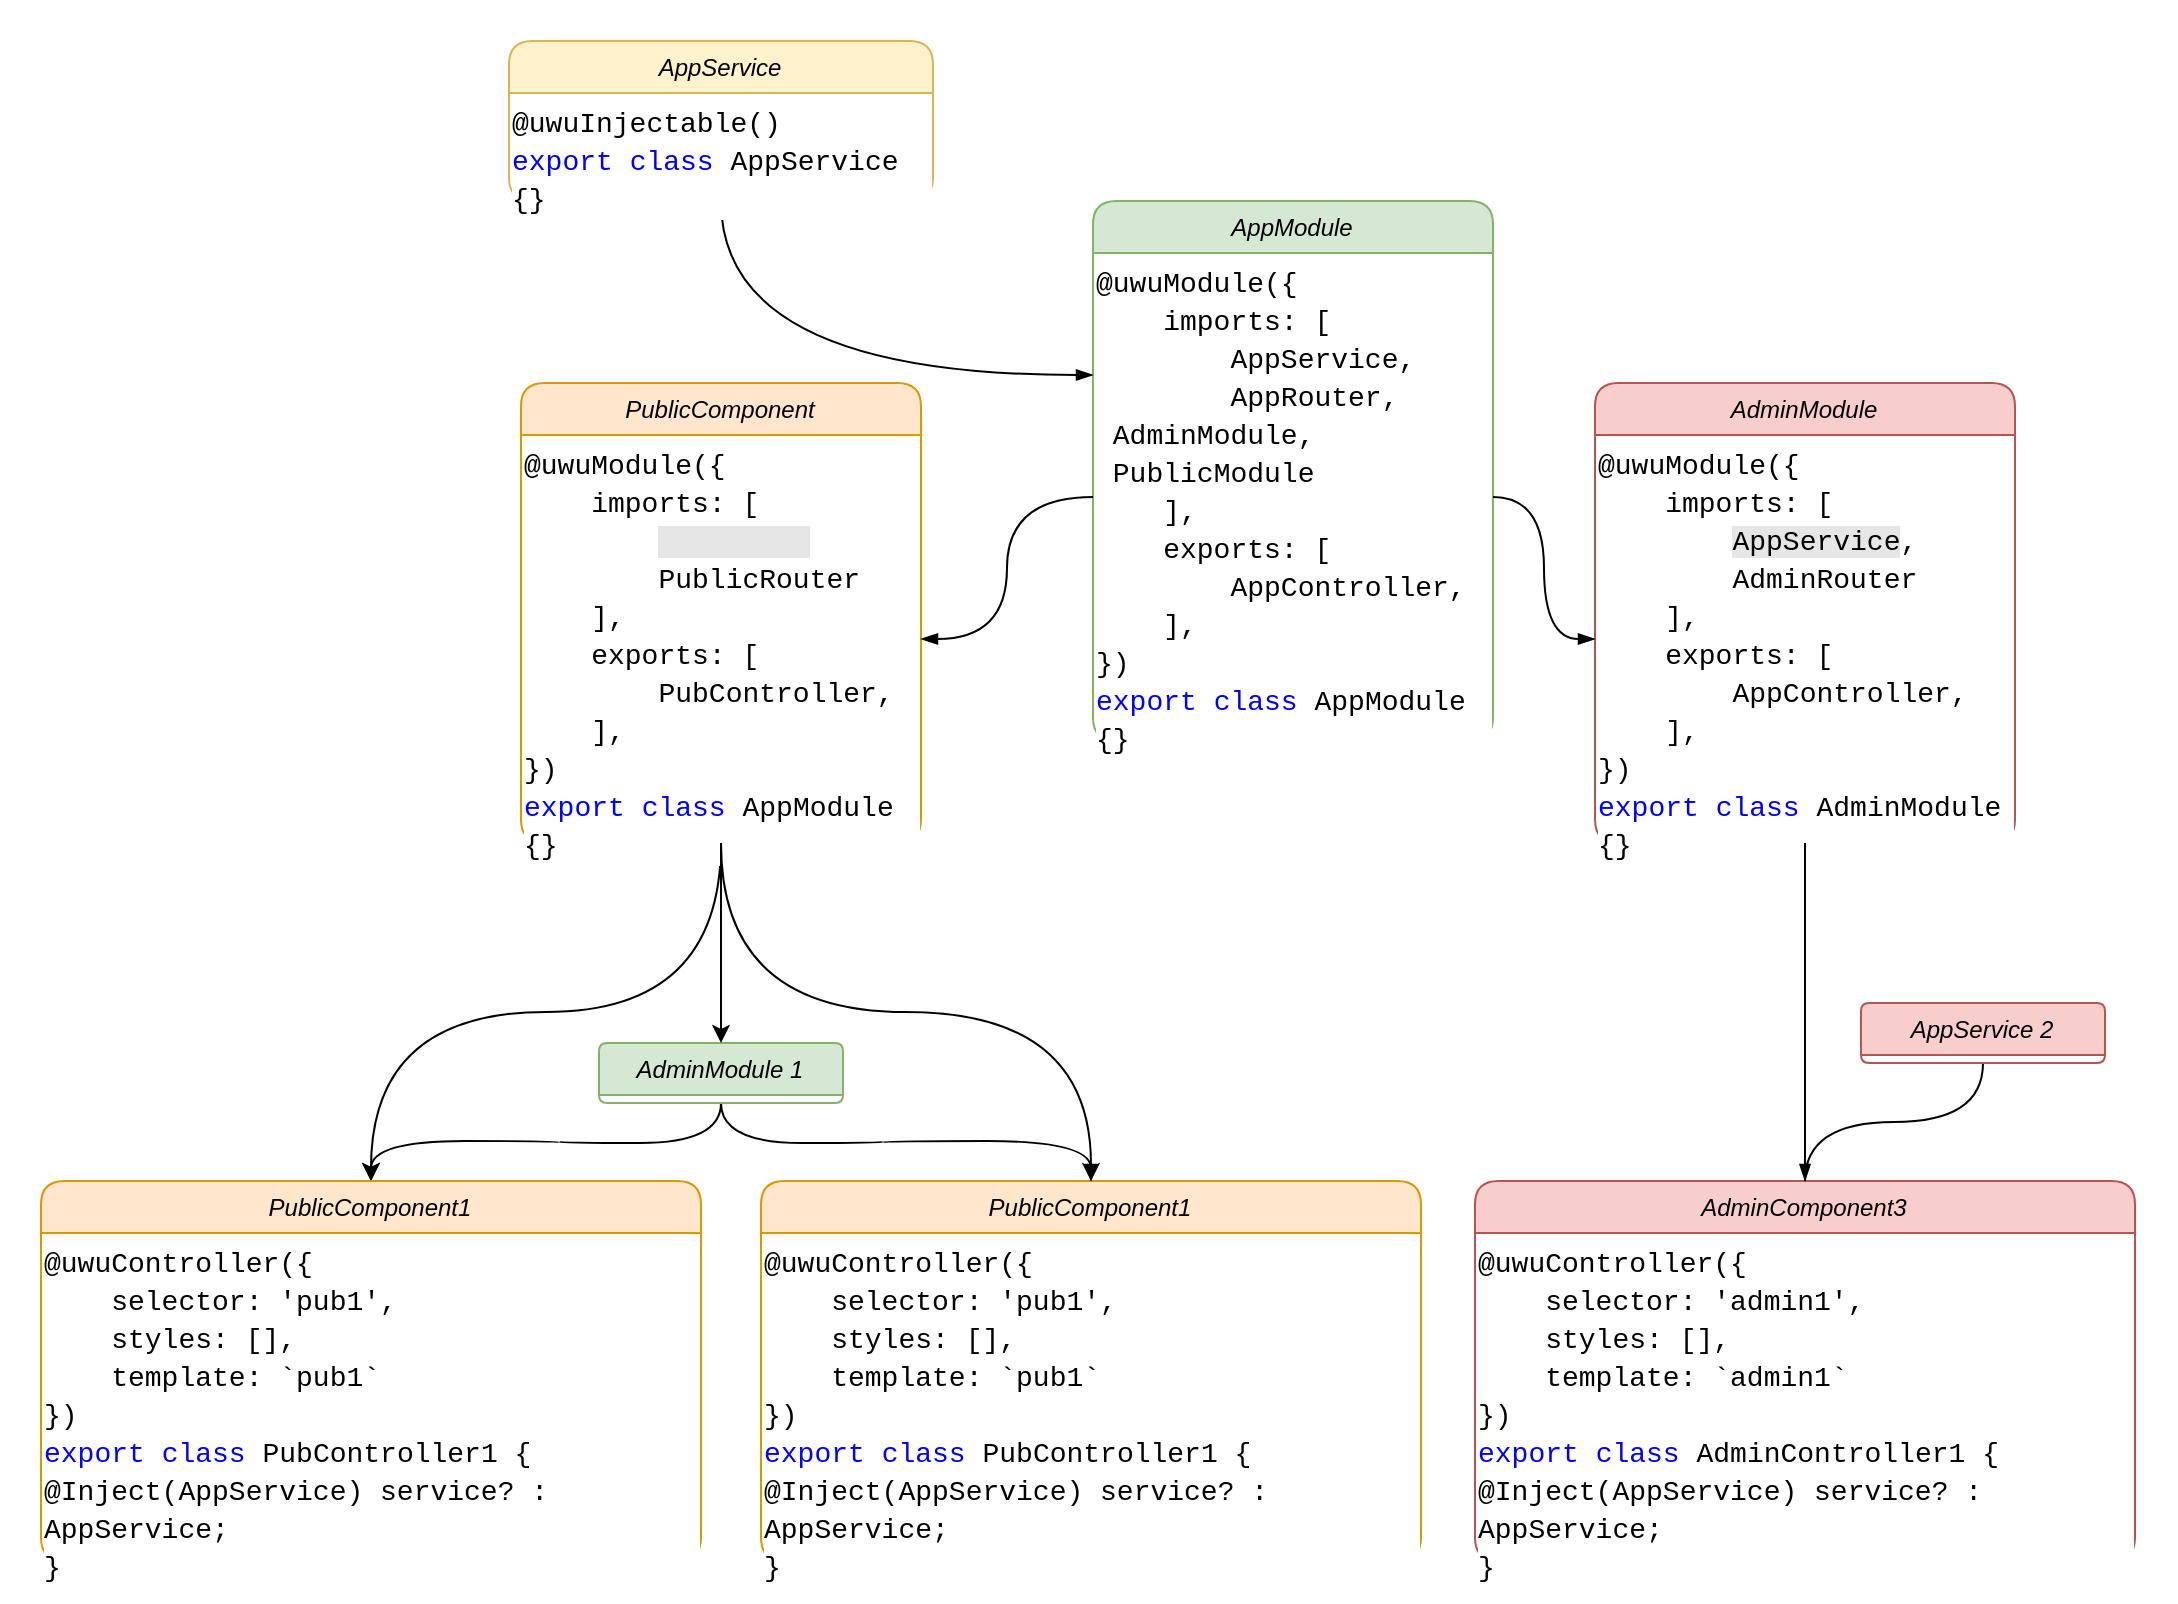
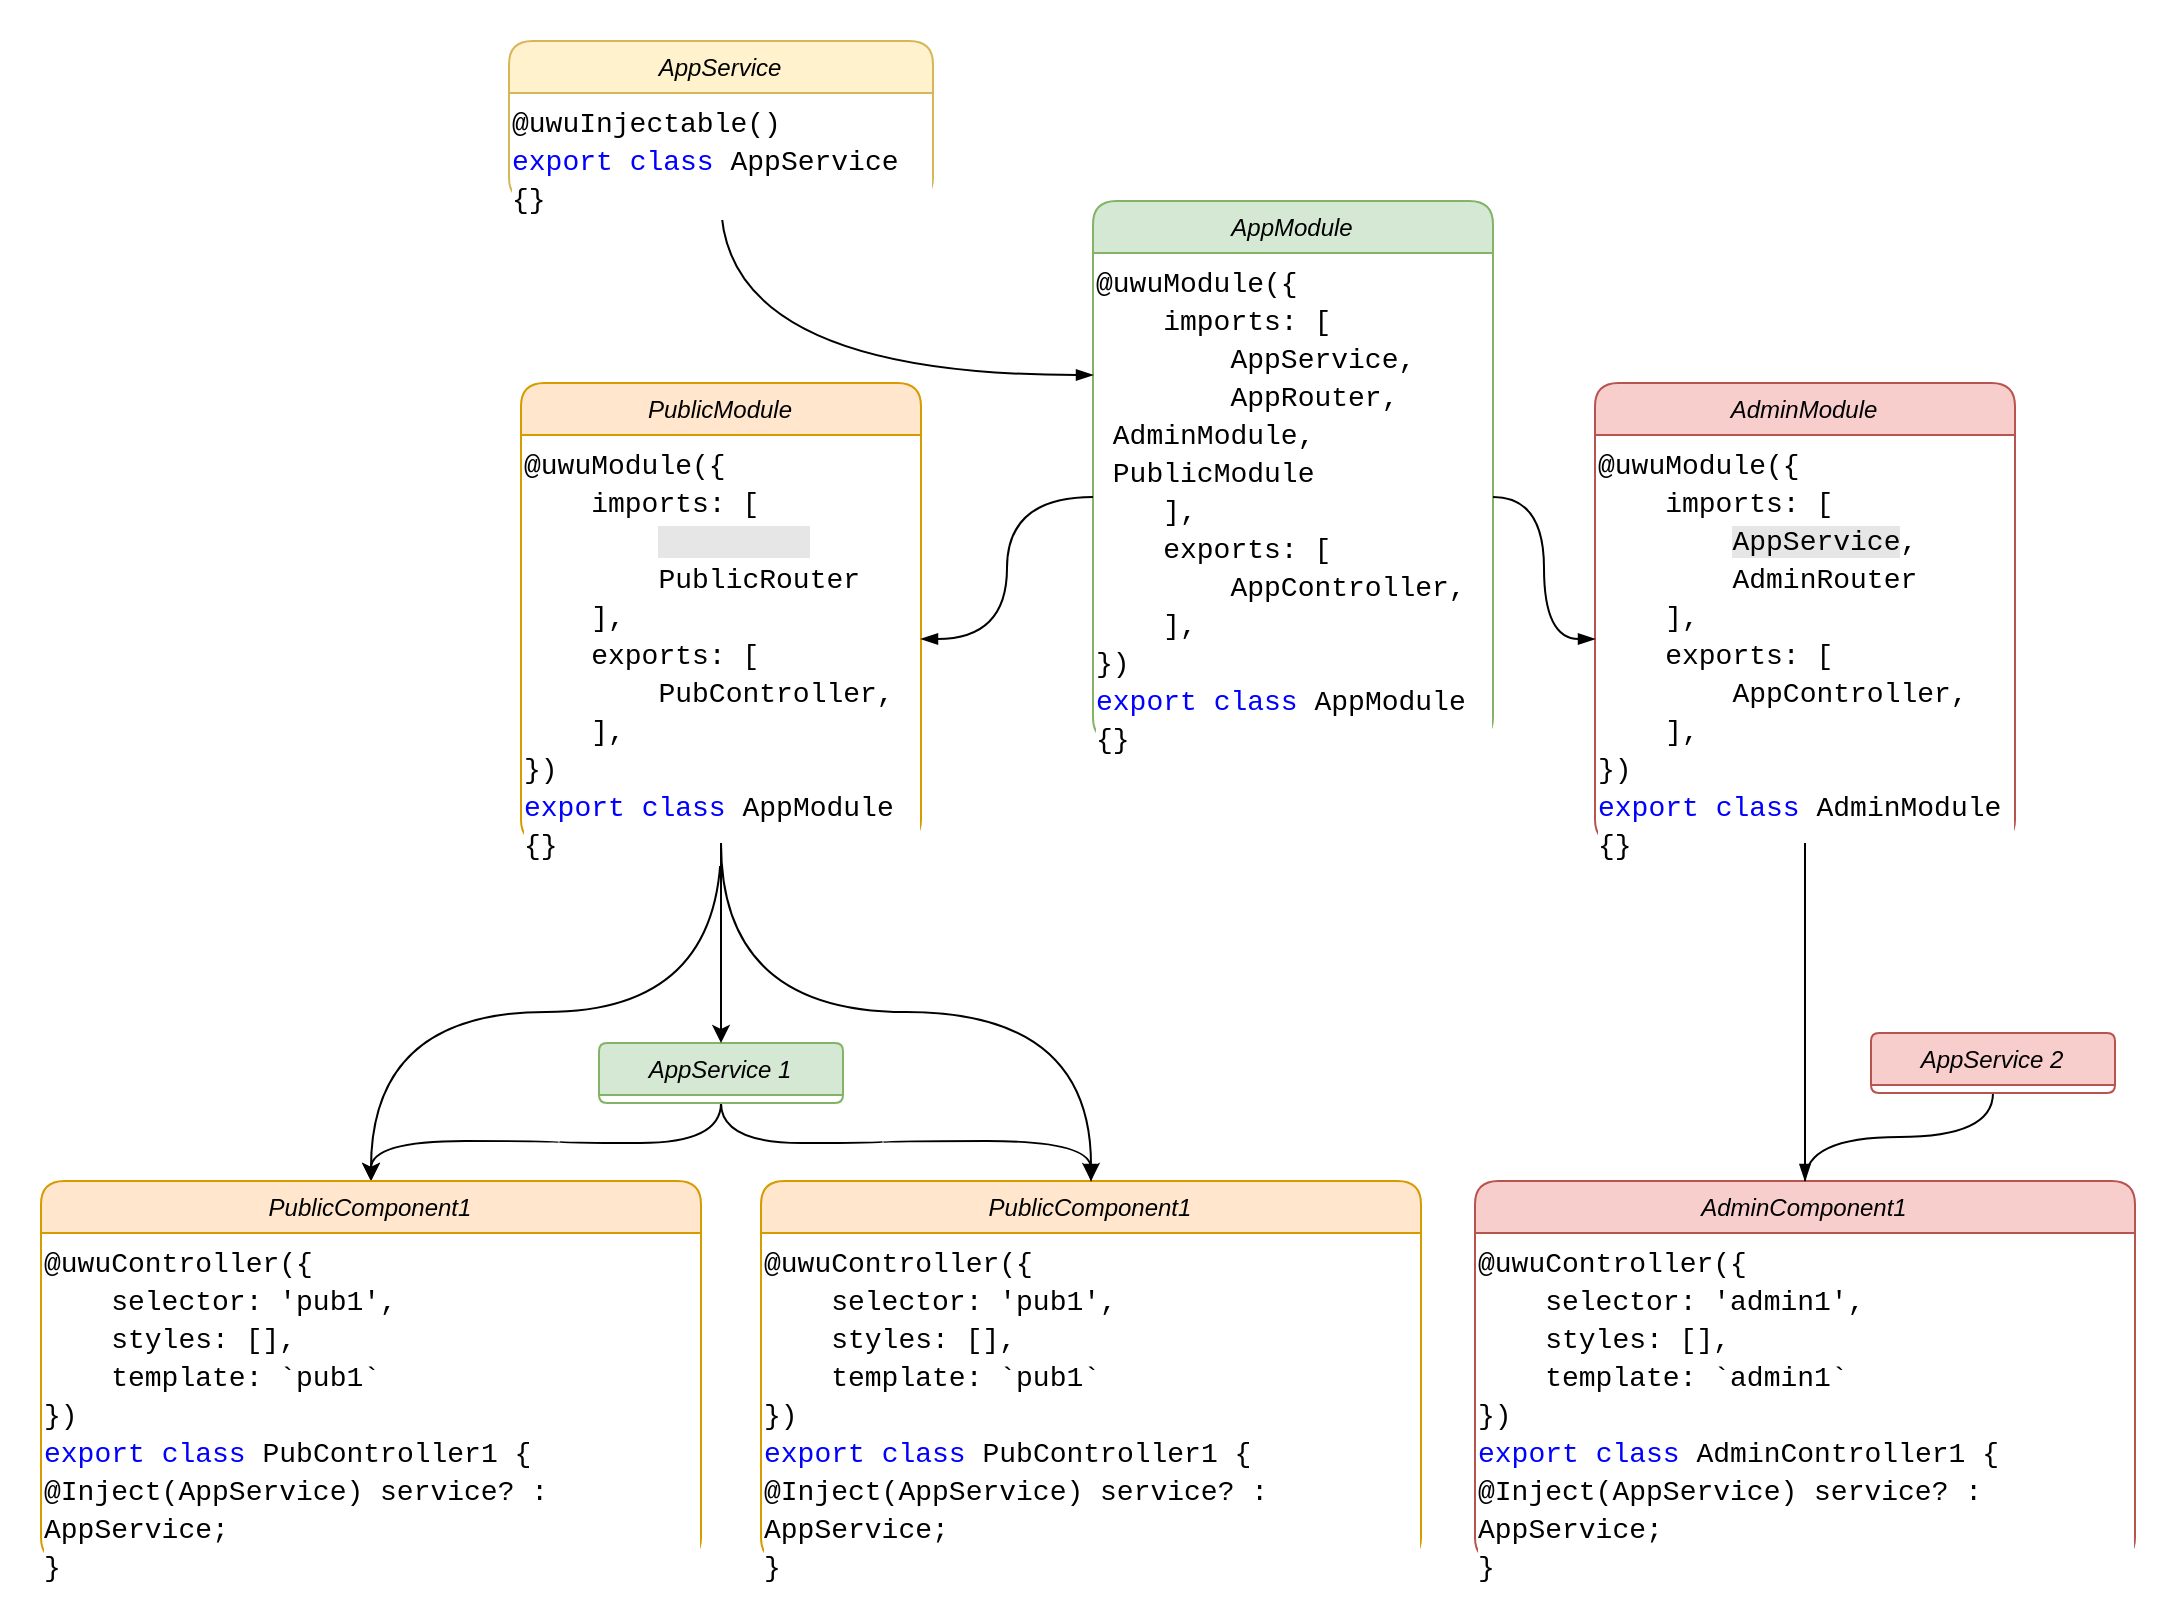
(720, 410) -> (720, 410)
(1983, 1033) -> (1993, 1063)
(720, 1070) -> (720, 1070)
(1804, 1208) -> (1804, 1208)
